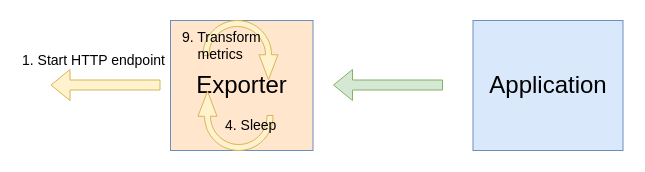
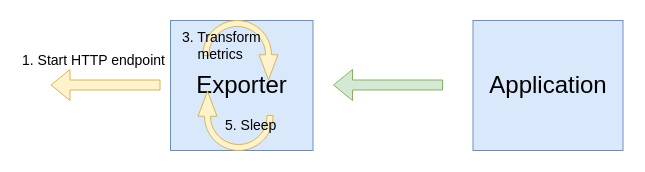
(227, 46) -> (227, 46)
(242, 86) -> (242, 86)
(251, 126) -> (251, 126)
